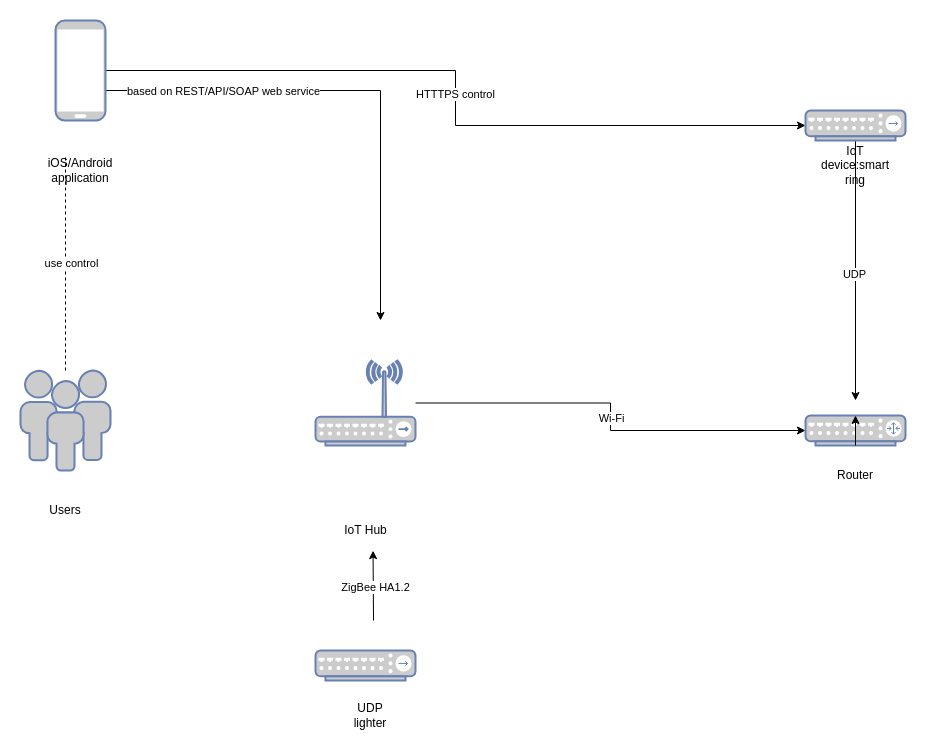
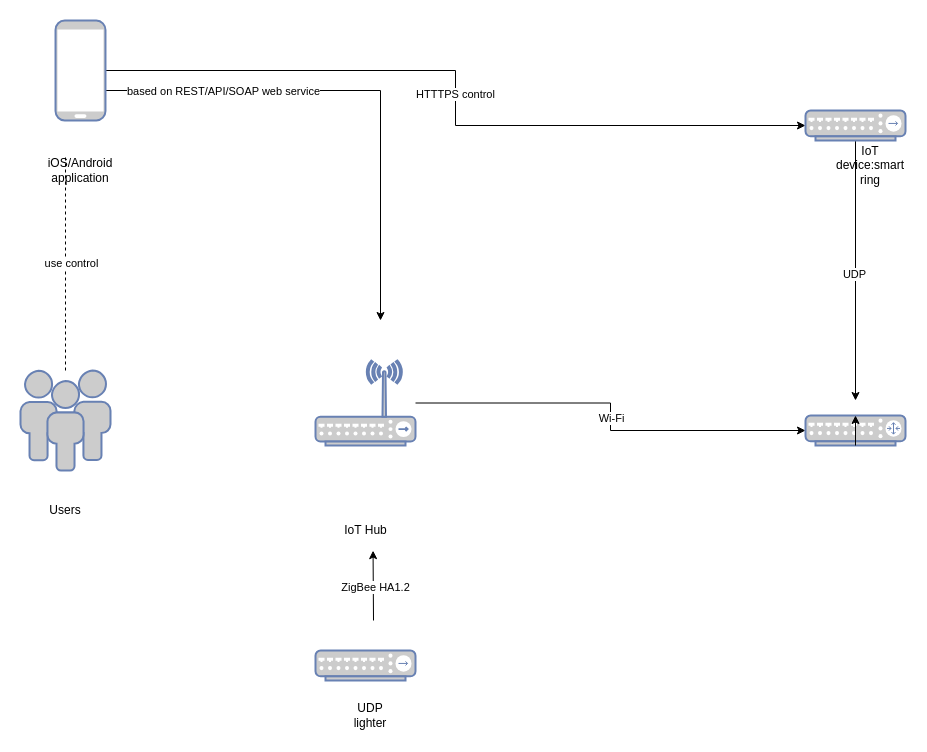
(856, 166) -> (871, 166)
(856, 476) -> none
